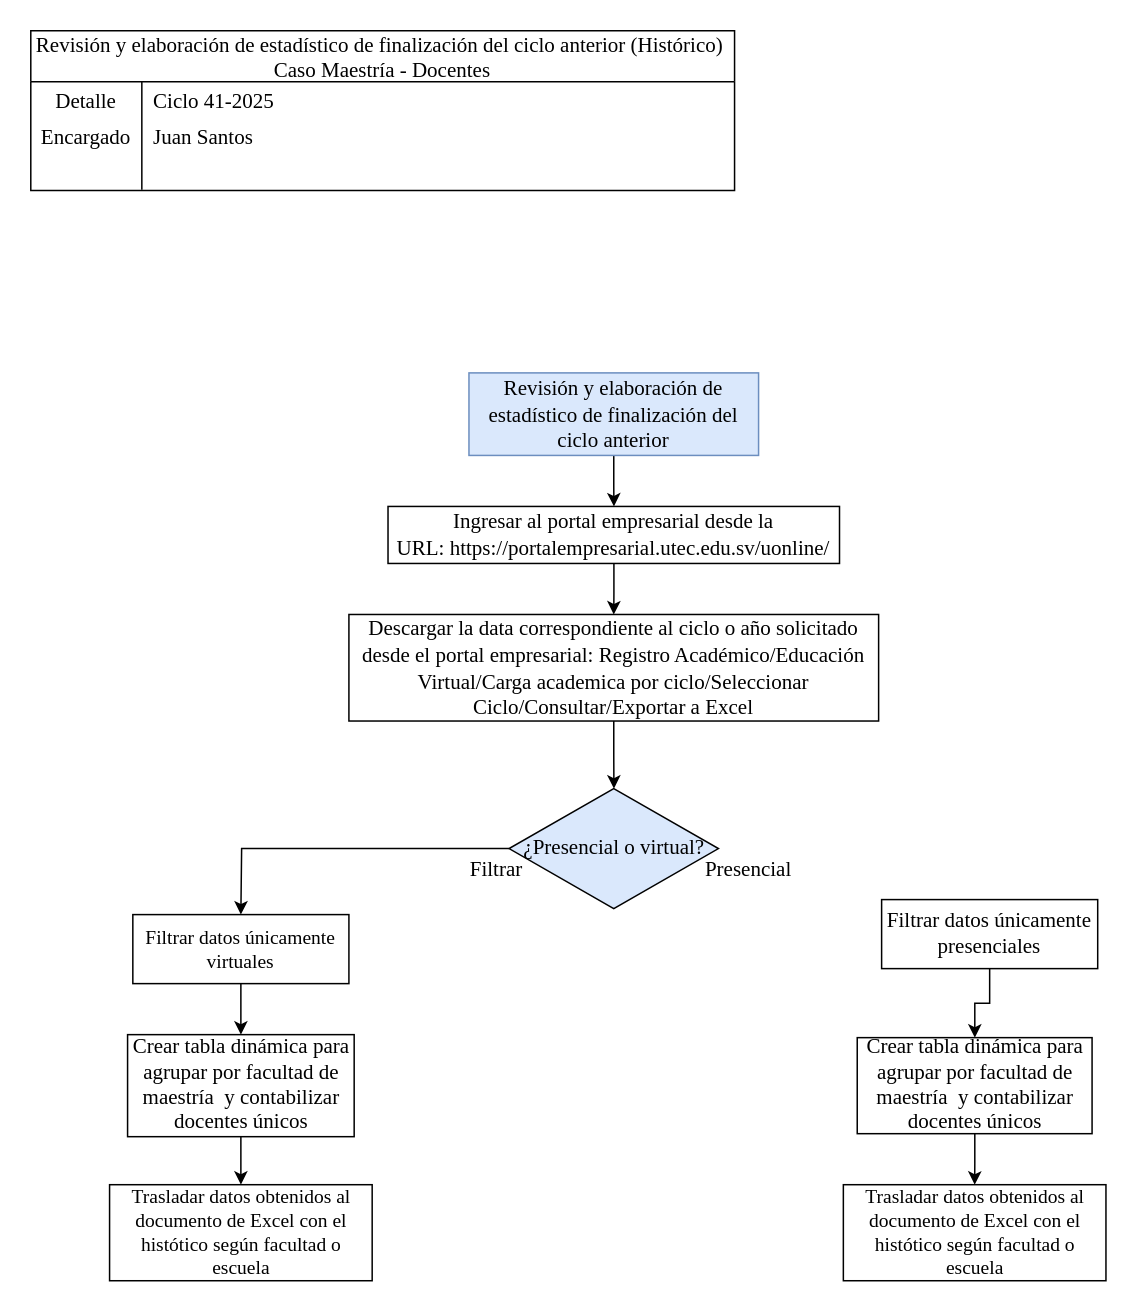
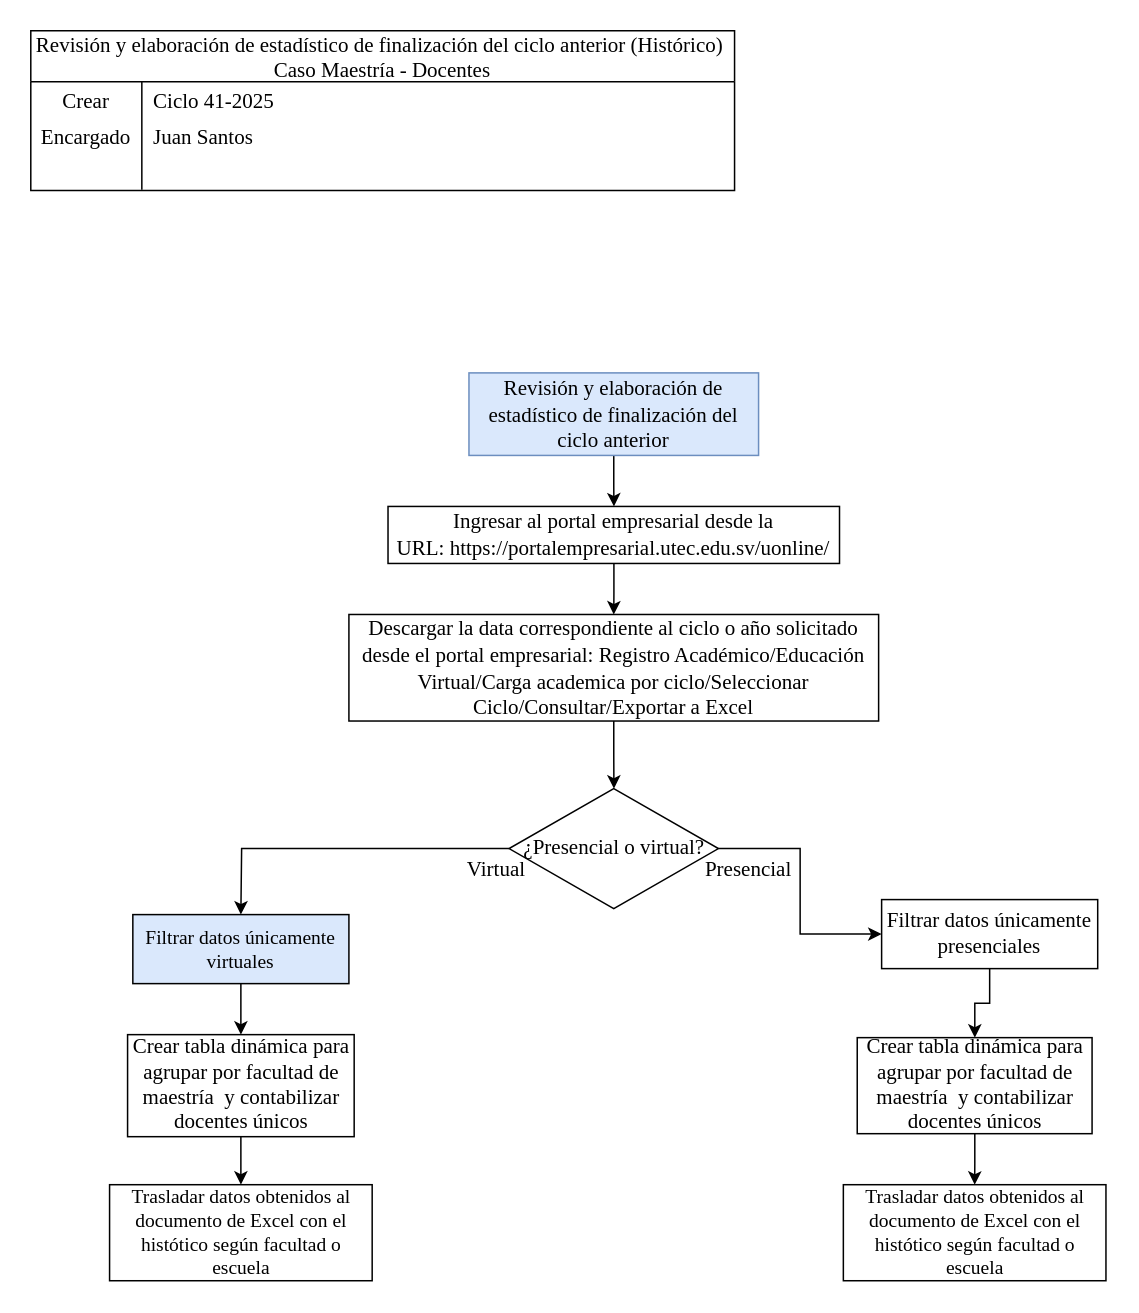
(86, 97) -> (86, 97)
(614, 848) -> (614, 848)
(497, 871) -> (497, 871)
none -> (800, 885)
(241, 949) -> (241, 949)
